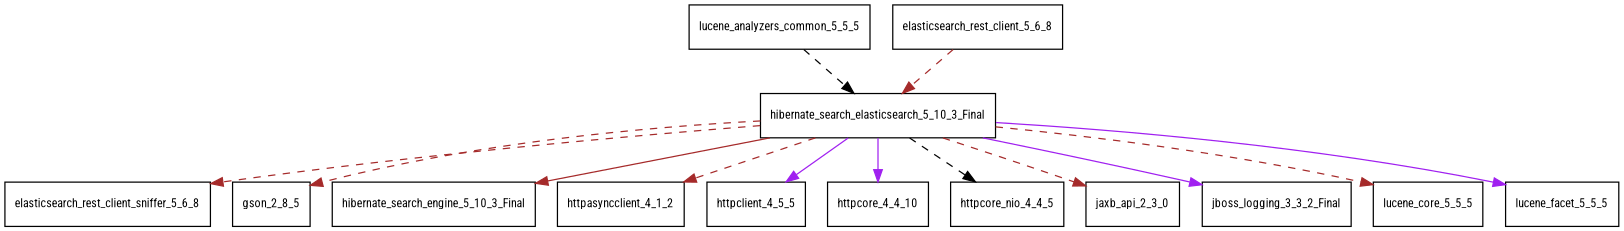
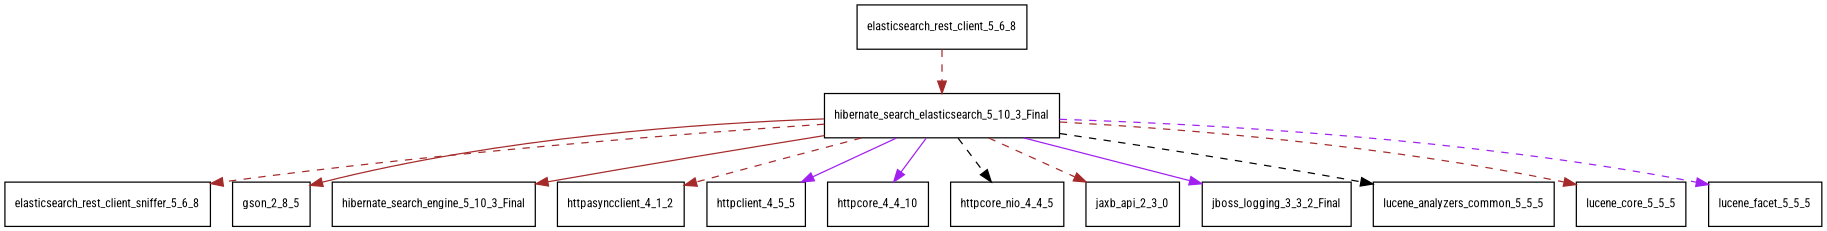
(824, 67) -> (1210, 156)
(540, 141) -> (660, 129)
(1246, 144) -> (1379, 139)
